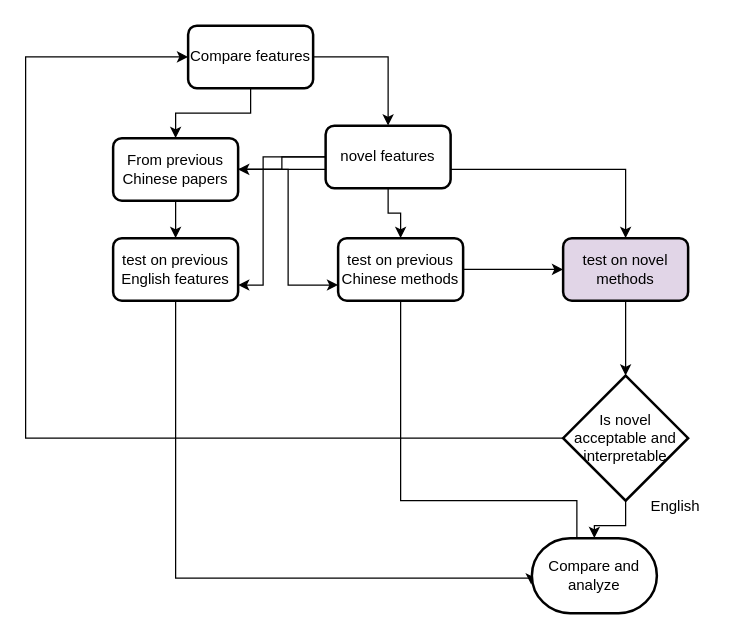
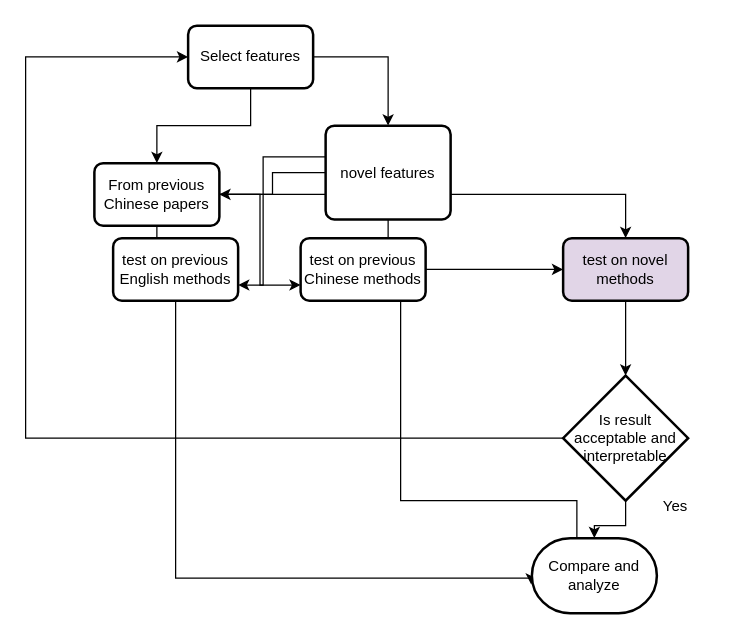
(251, 57) -> (251, 57)
(388, 157) -> (388, 173)
(176, 169) -> (157, 194)
(176, 269) -> (176, 269)
(401, 269) -> (363, 269)
(626, 438) -> (626, 438)
(676, 507) -> (676, 507)
